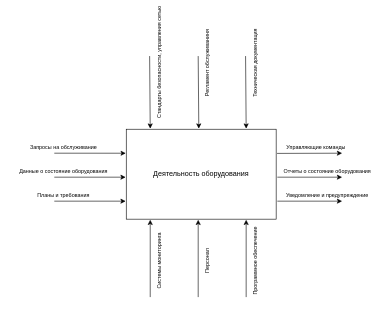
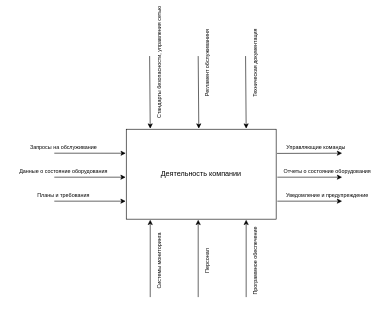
(201, 174) -> (201, 174)
